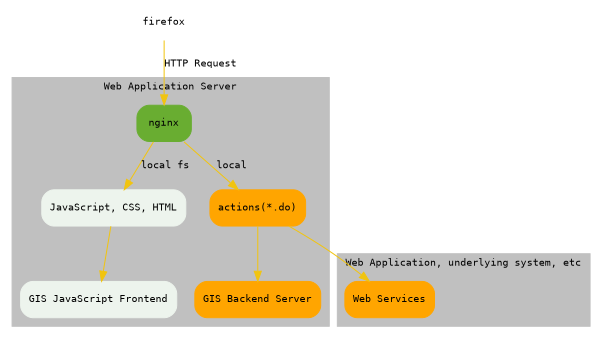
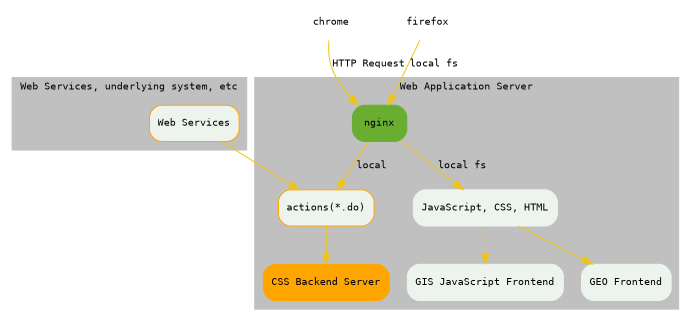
none -> (331, 22)
(201, 64) -> (434, 64)
(258, 208) -> (326, 208)
(322, 247) -> (261, 166)
(464, 263) -> (129, 87)
none -> (626, 282)
(258, 300) -> (326, 282)
(390, 300) -> (194, 123)
